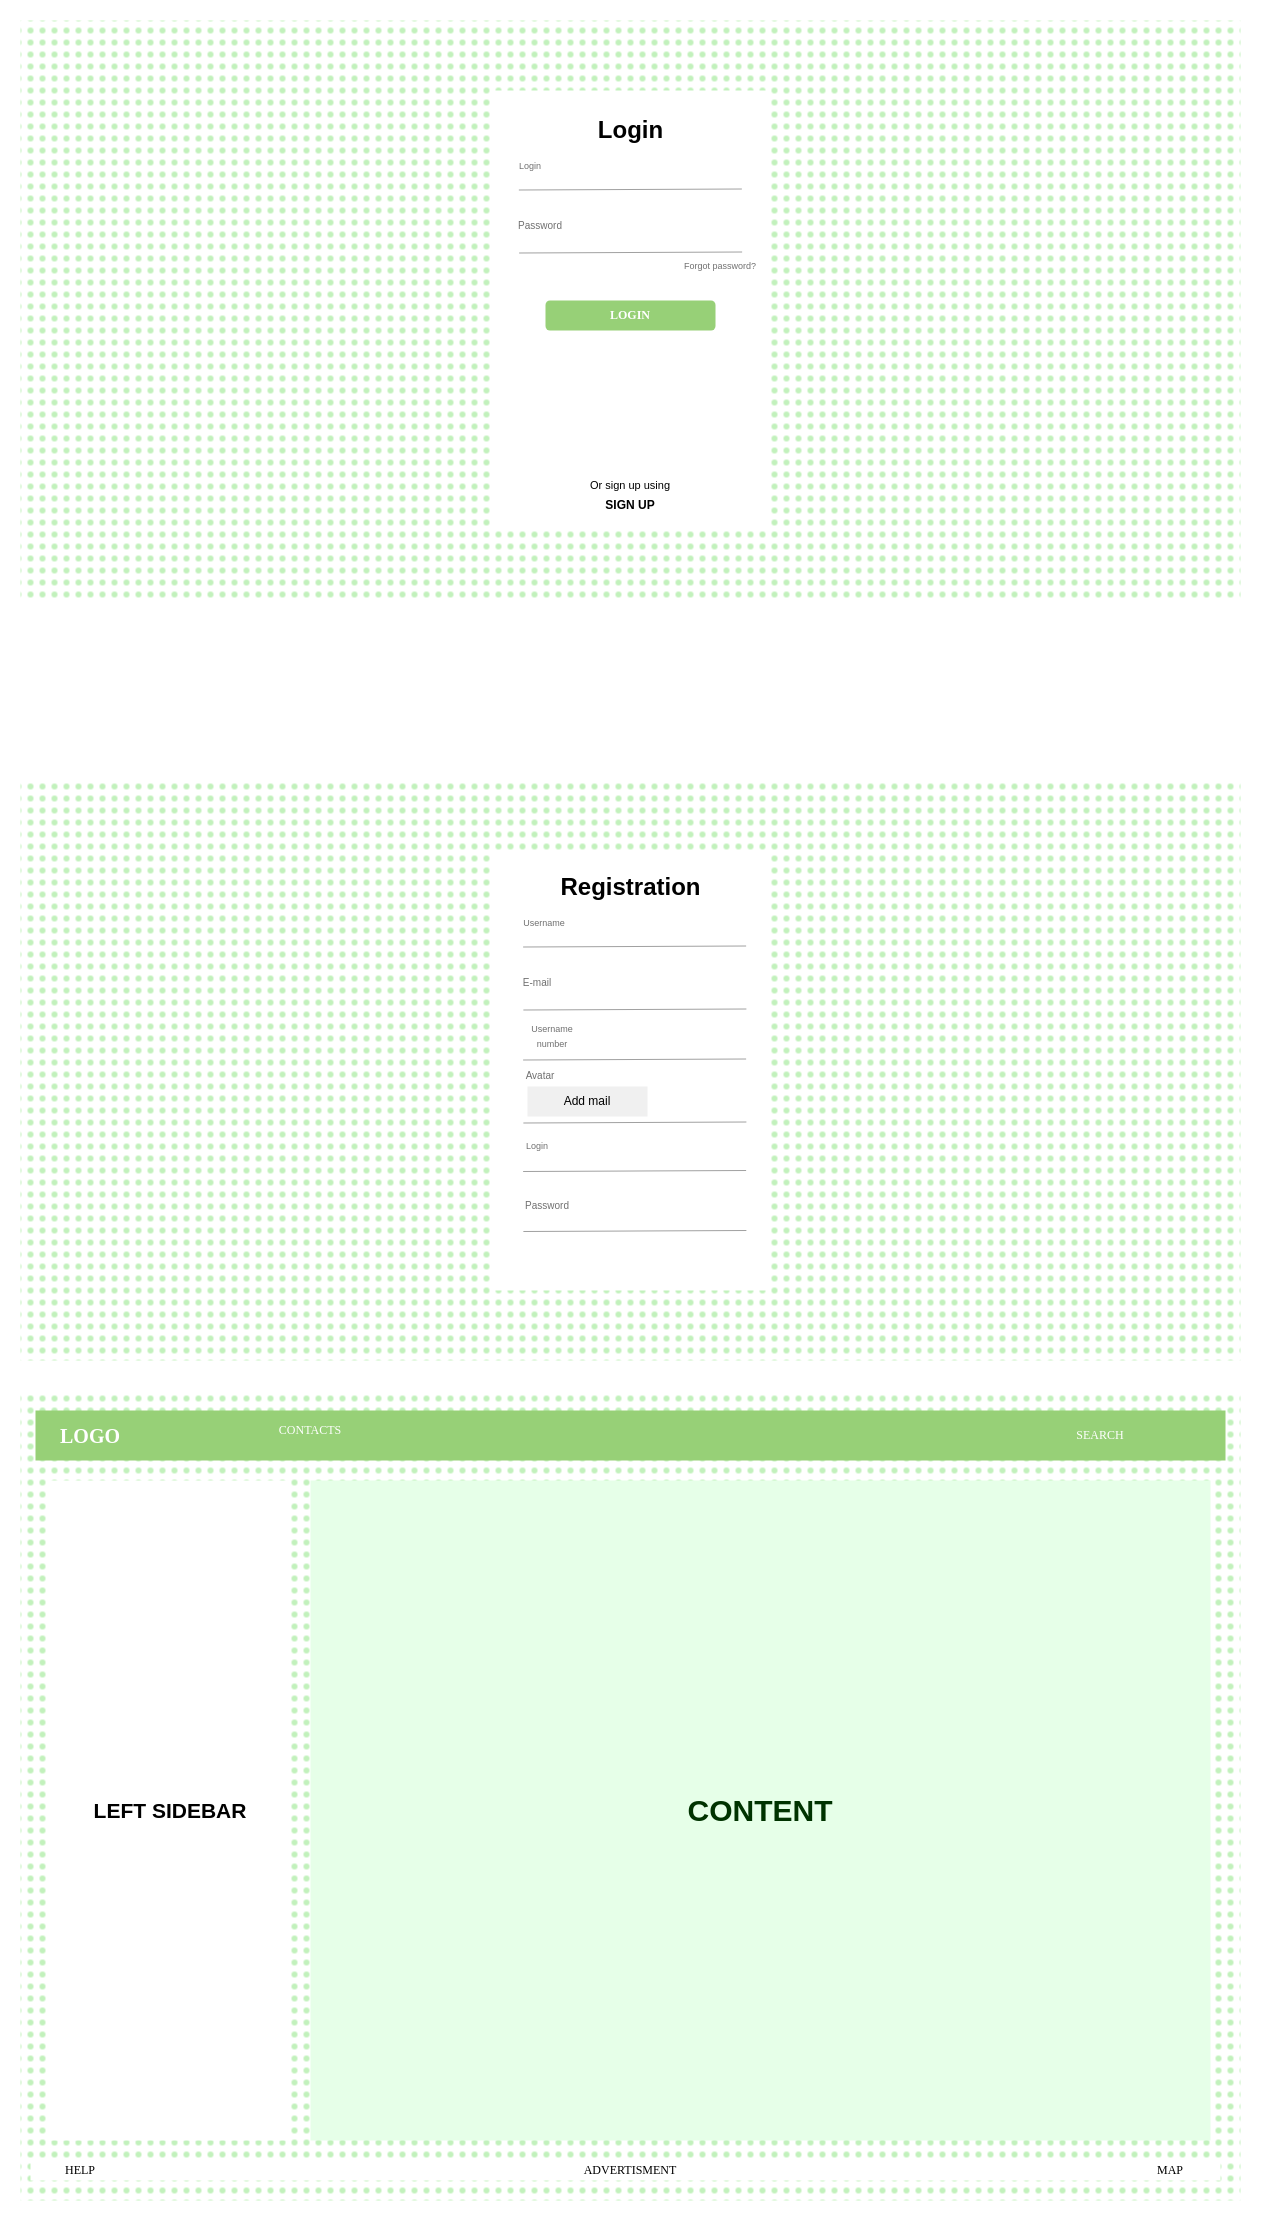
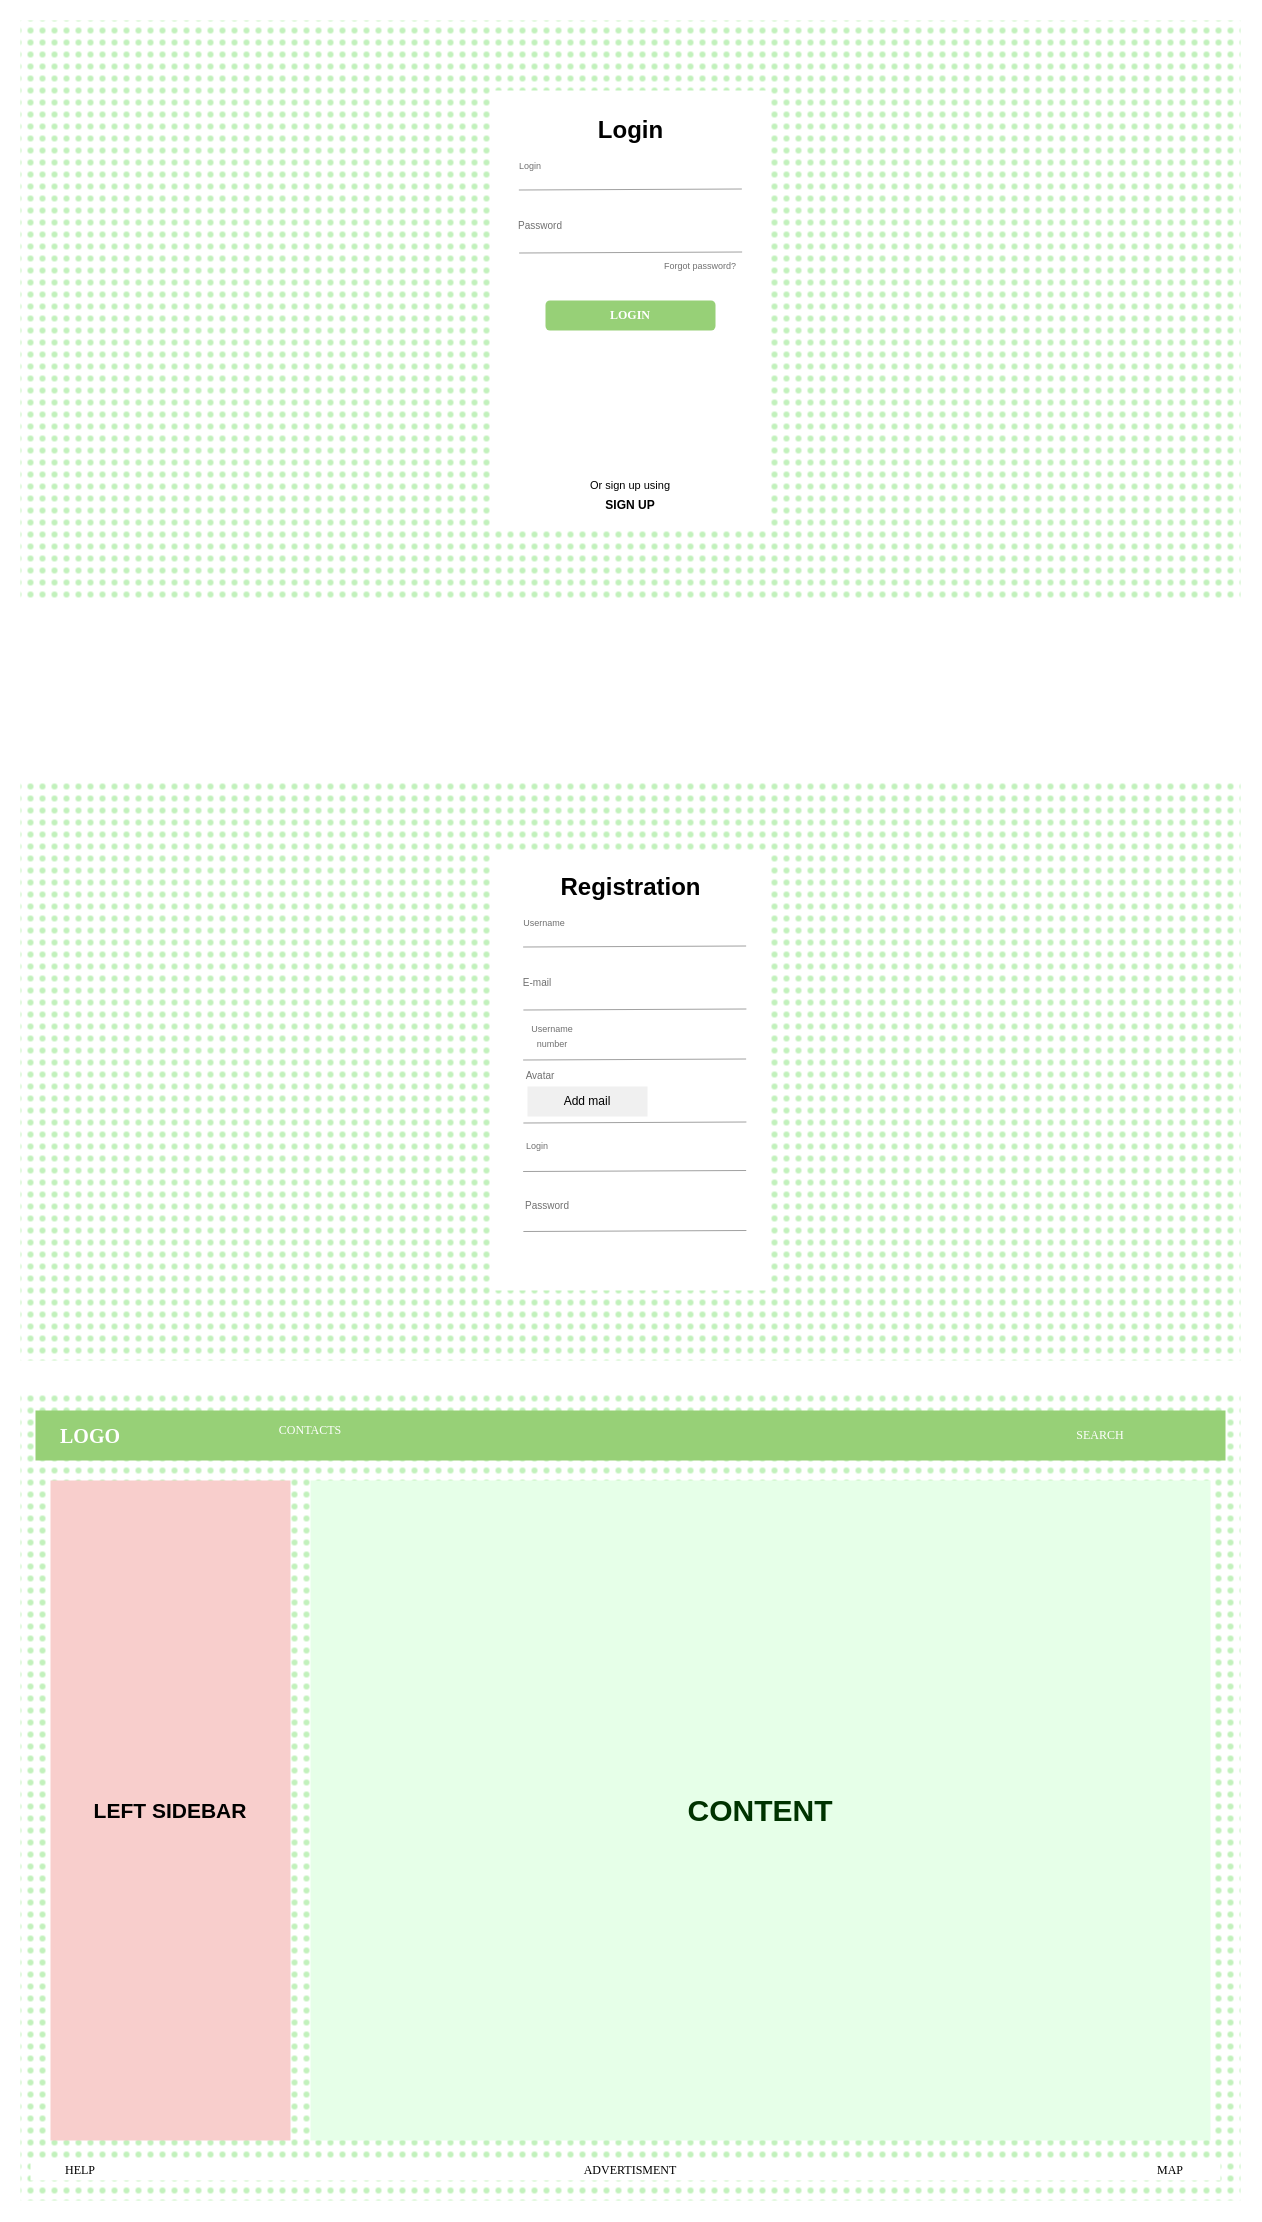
(721, 266) -> (701, 266)
(171, 1811) -> (171, 1811)
